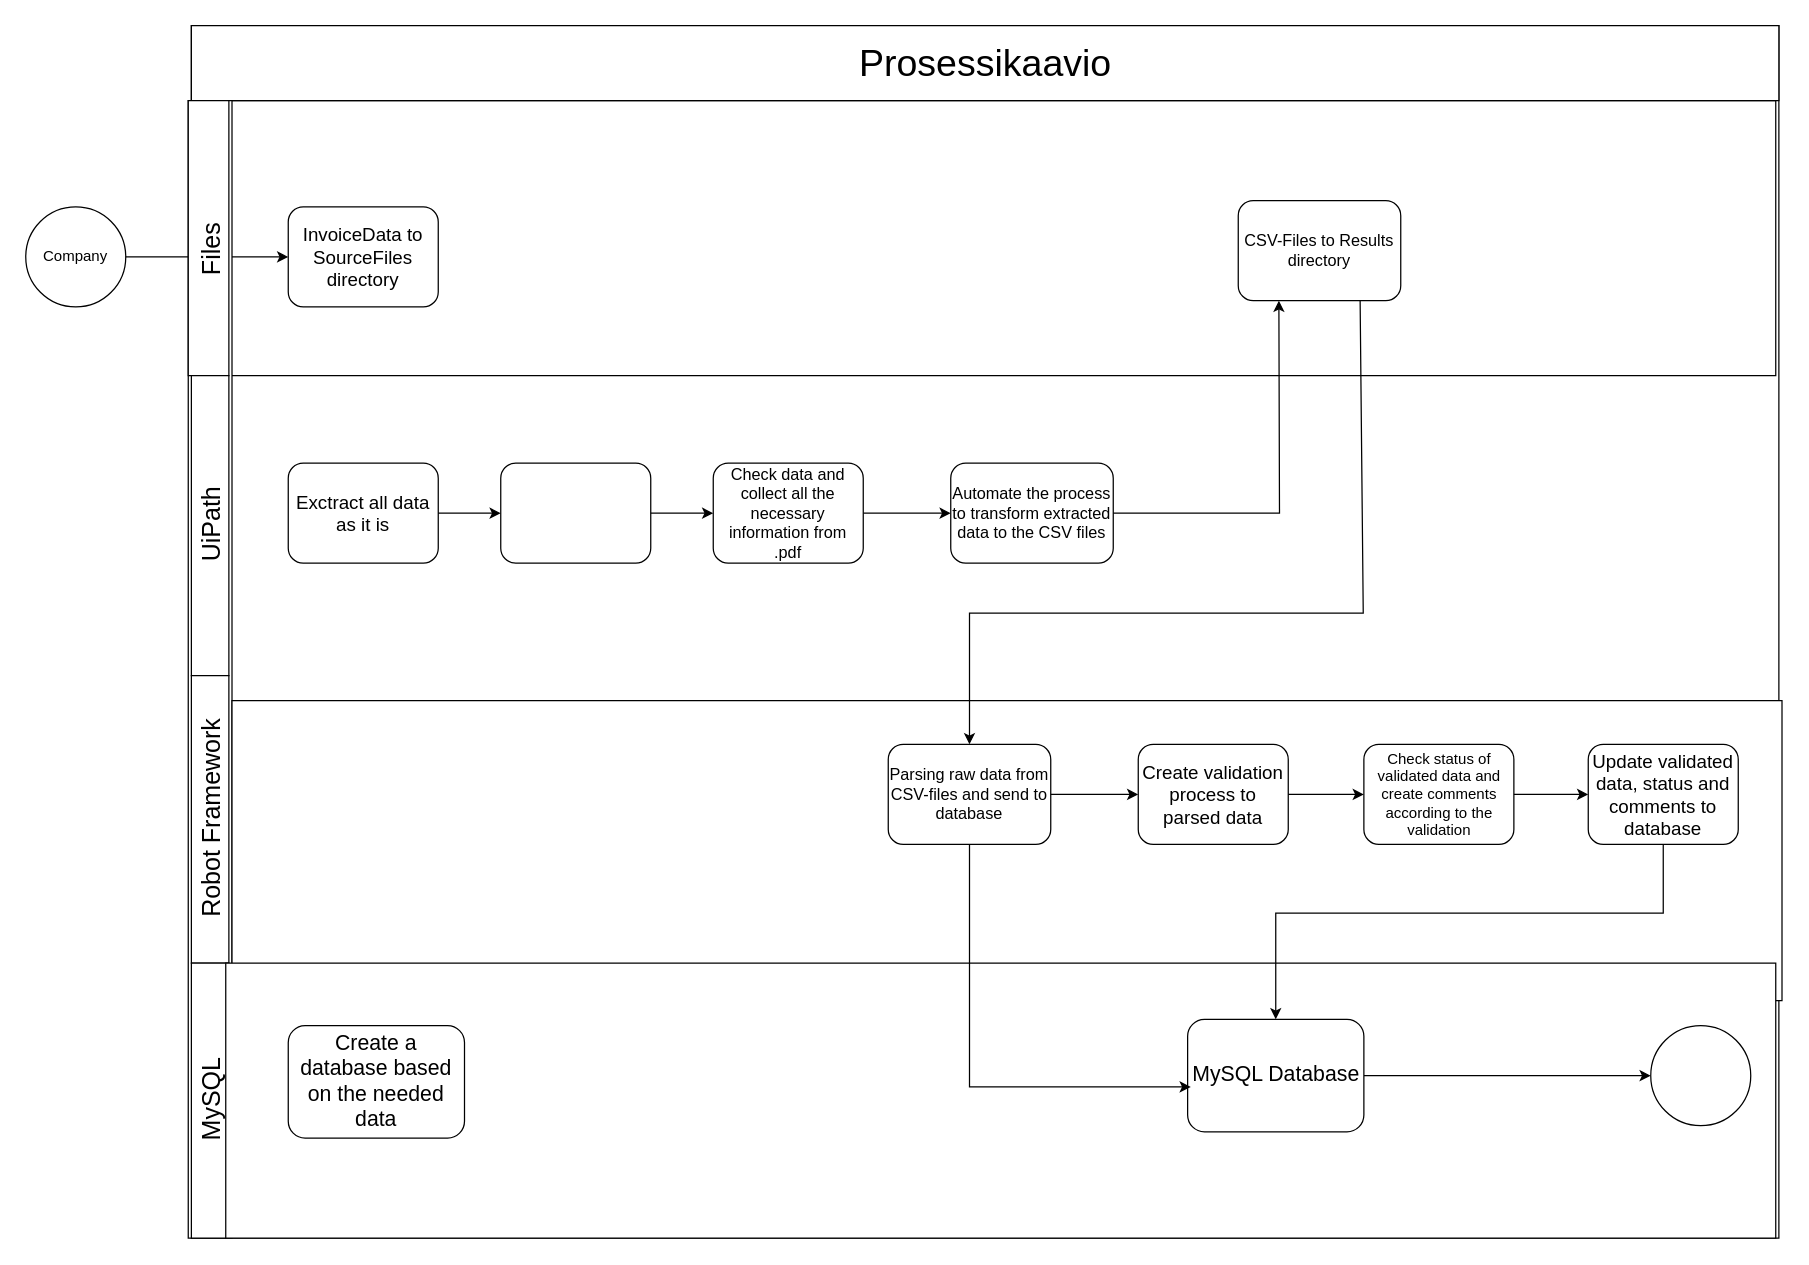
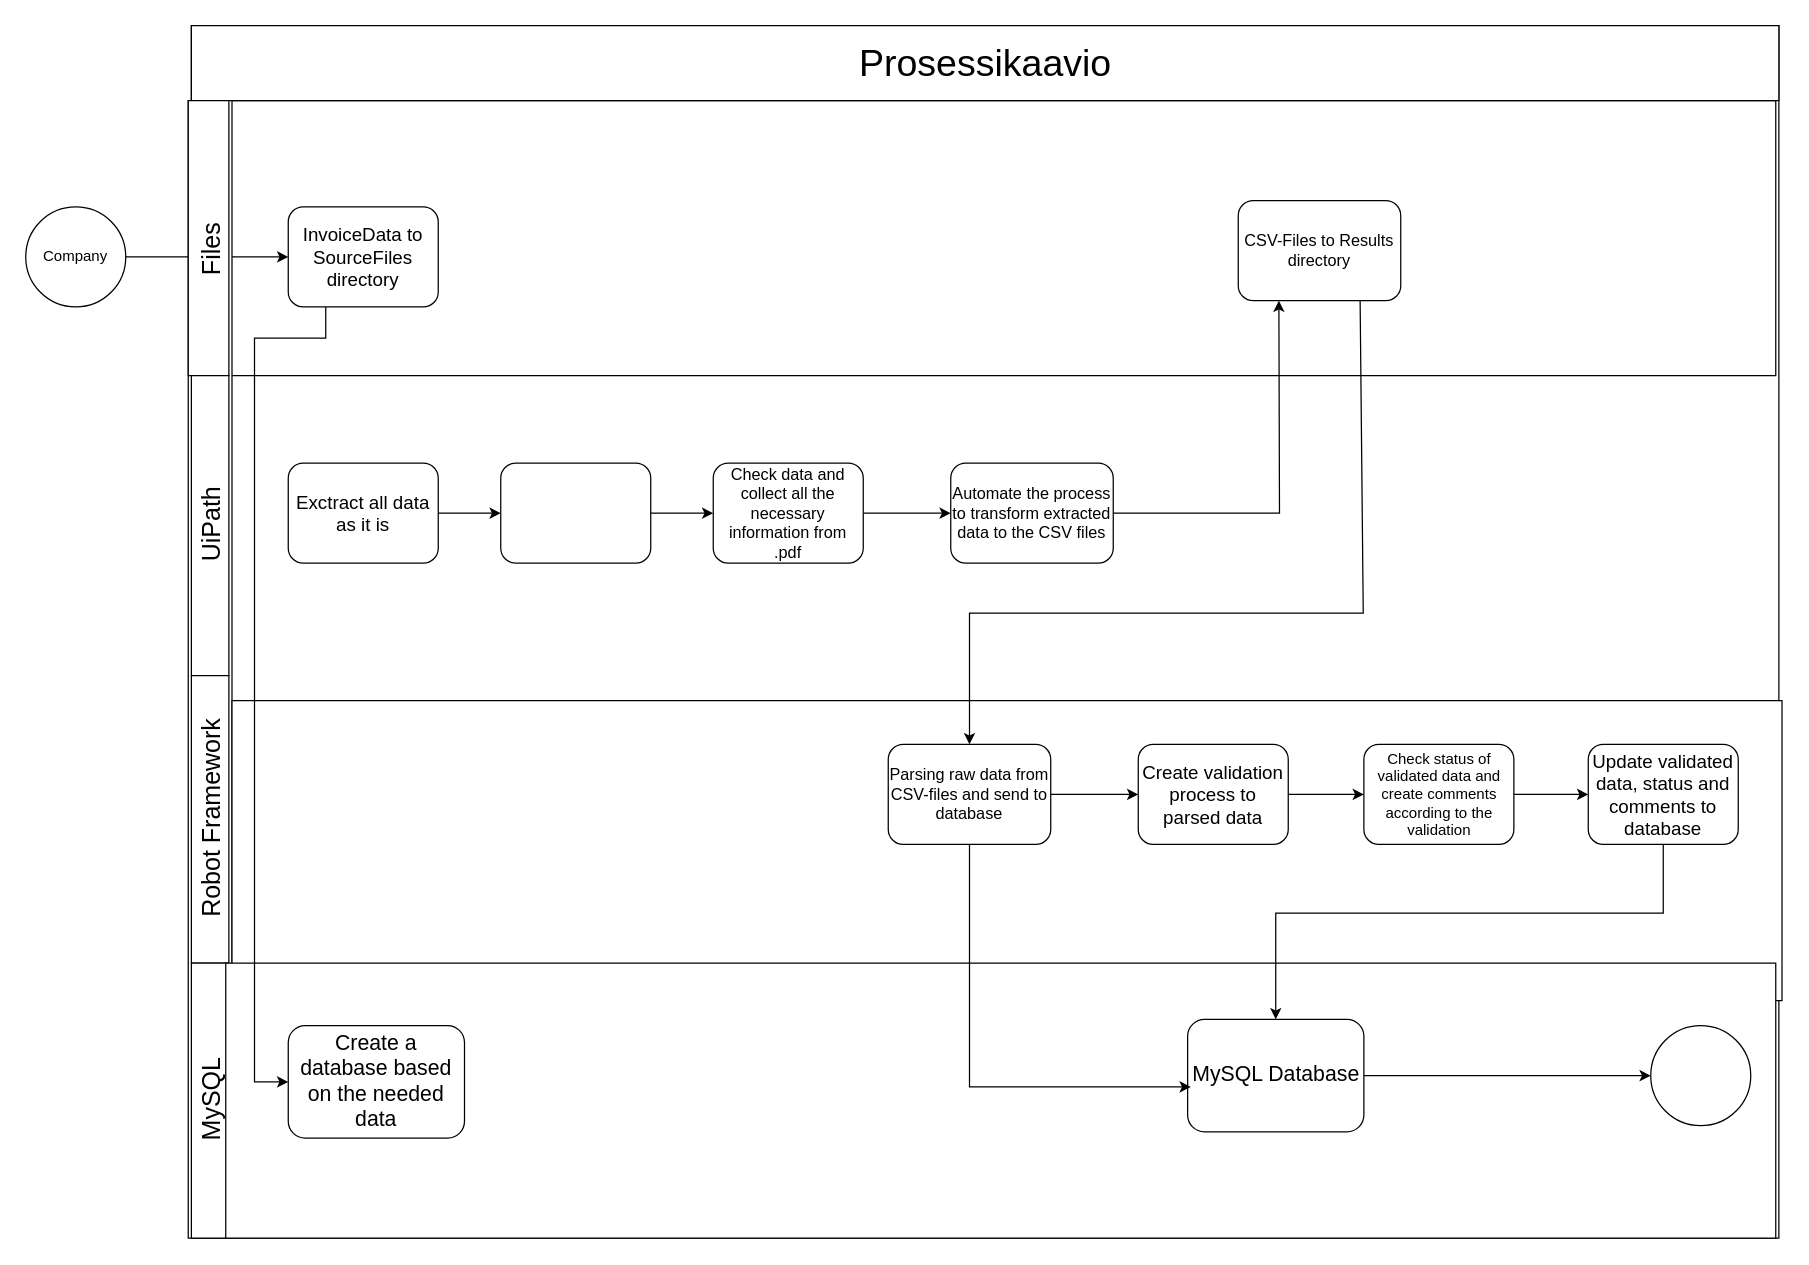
none -> (254, 671)
